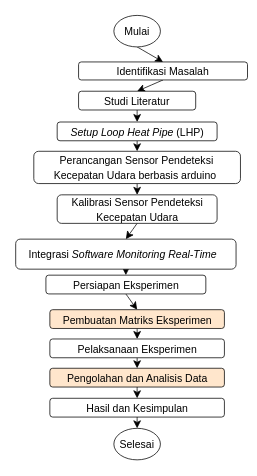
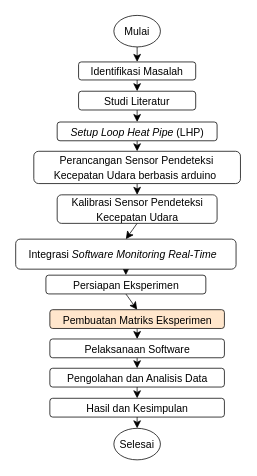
(163, 71) -> (137, 71)
(137, 348) -> (137, 348)
(137, 377) -> (137, 377)
